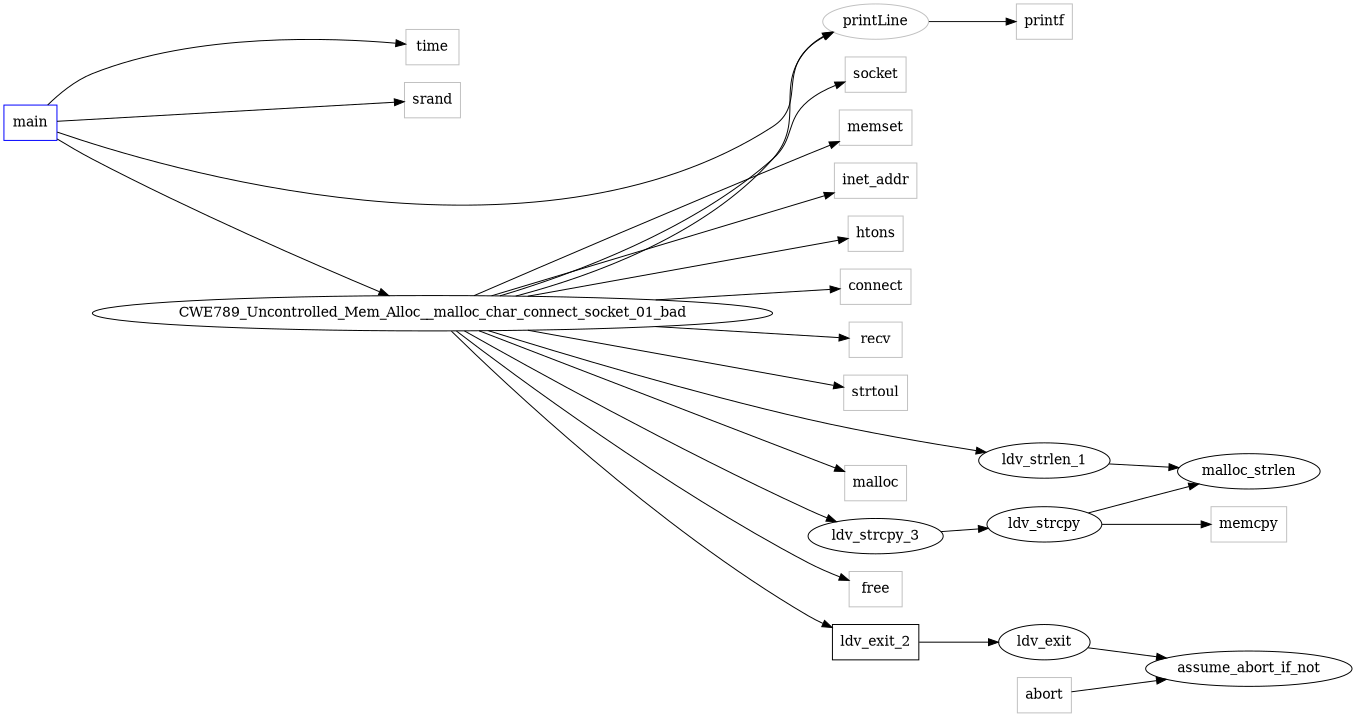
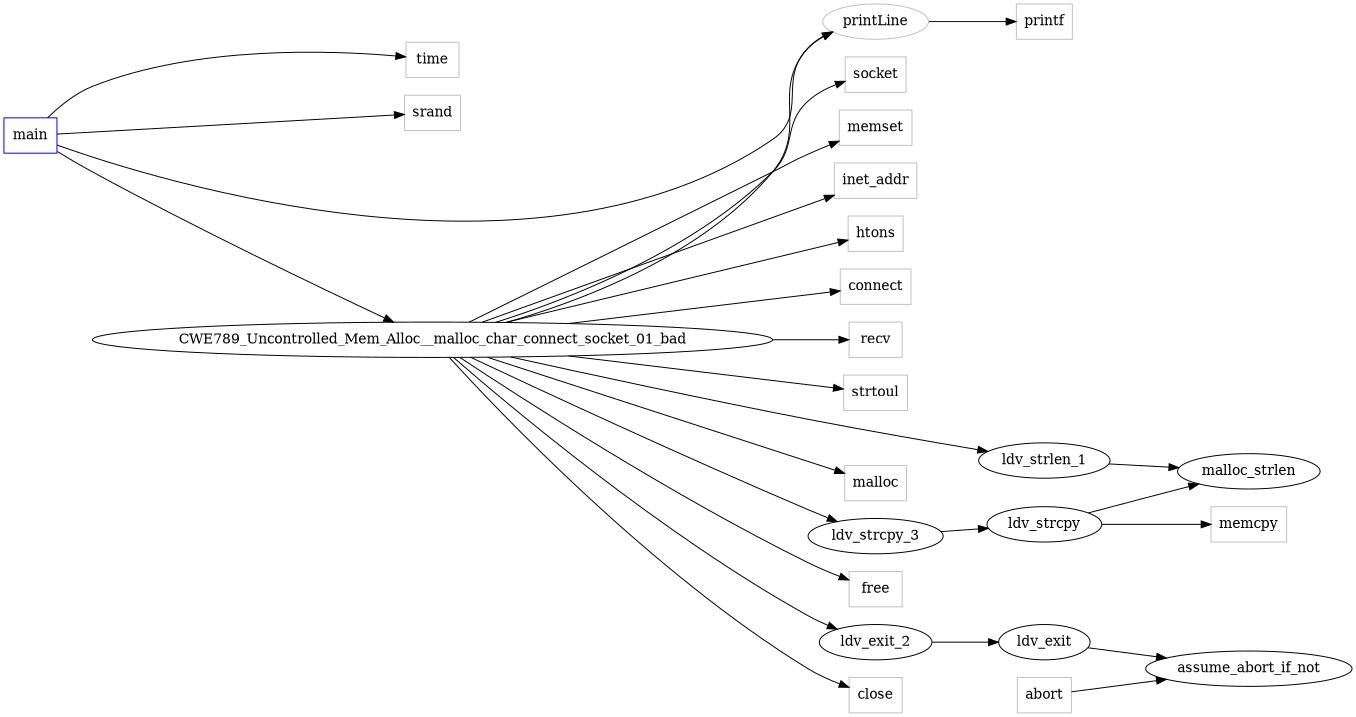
(876, 642) -> (876, 642)
none -> (876, 695)
